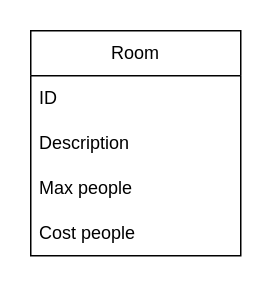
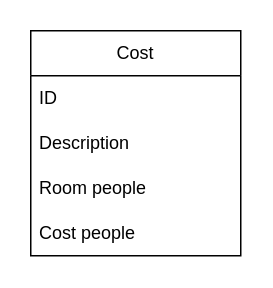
(136, 53) -> (136, 53)
(85, 188) -> (91, 188)
